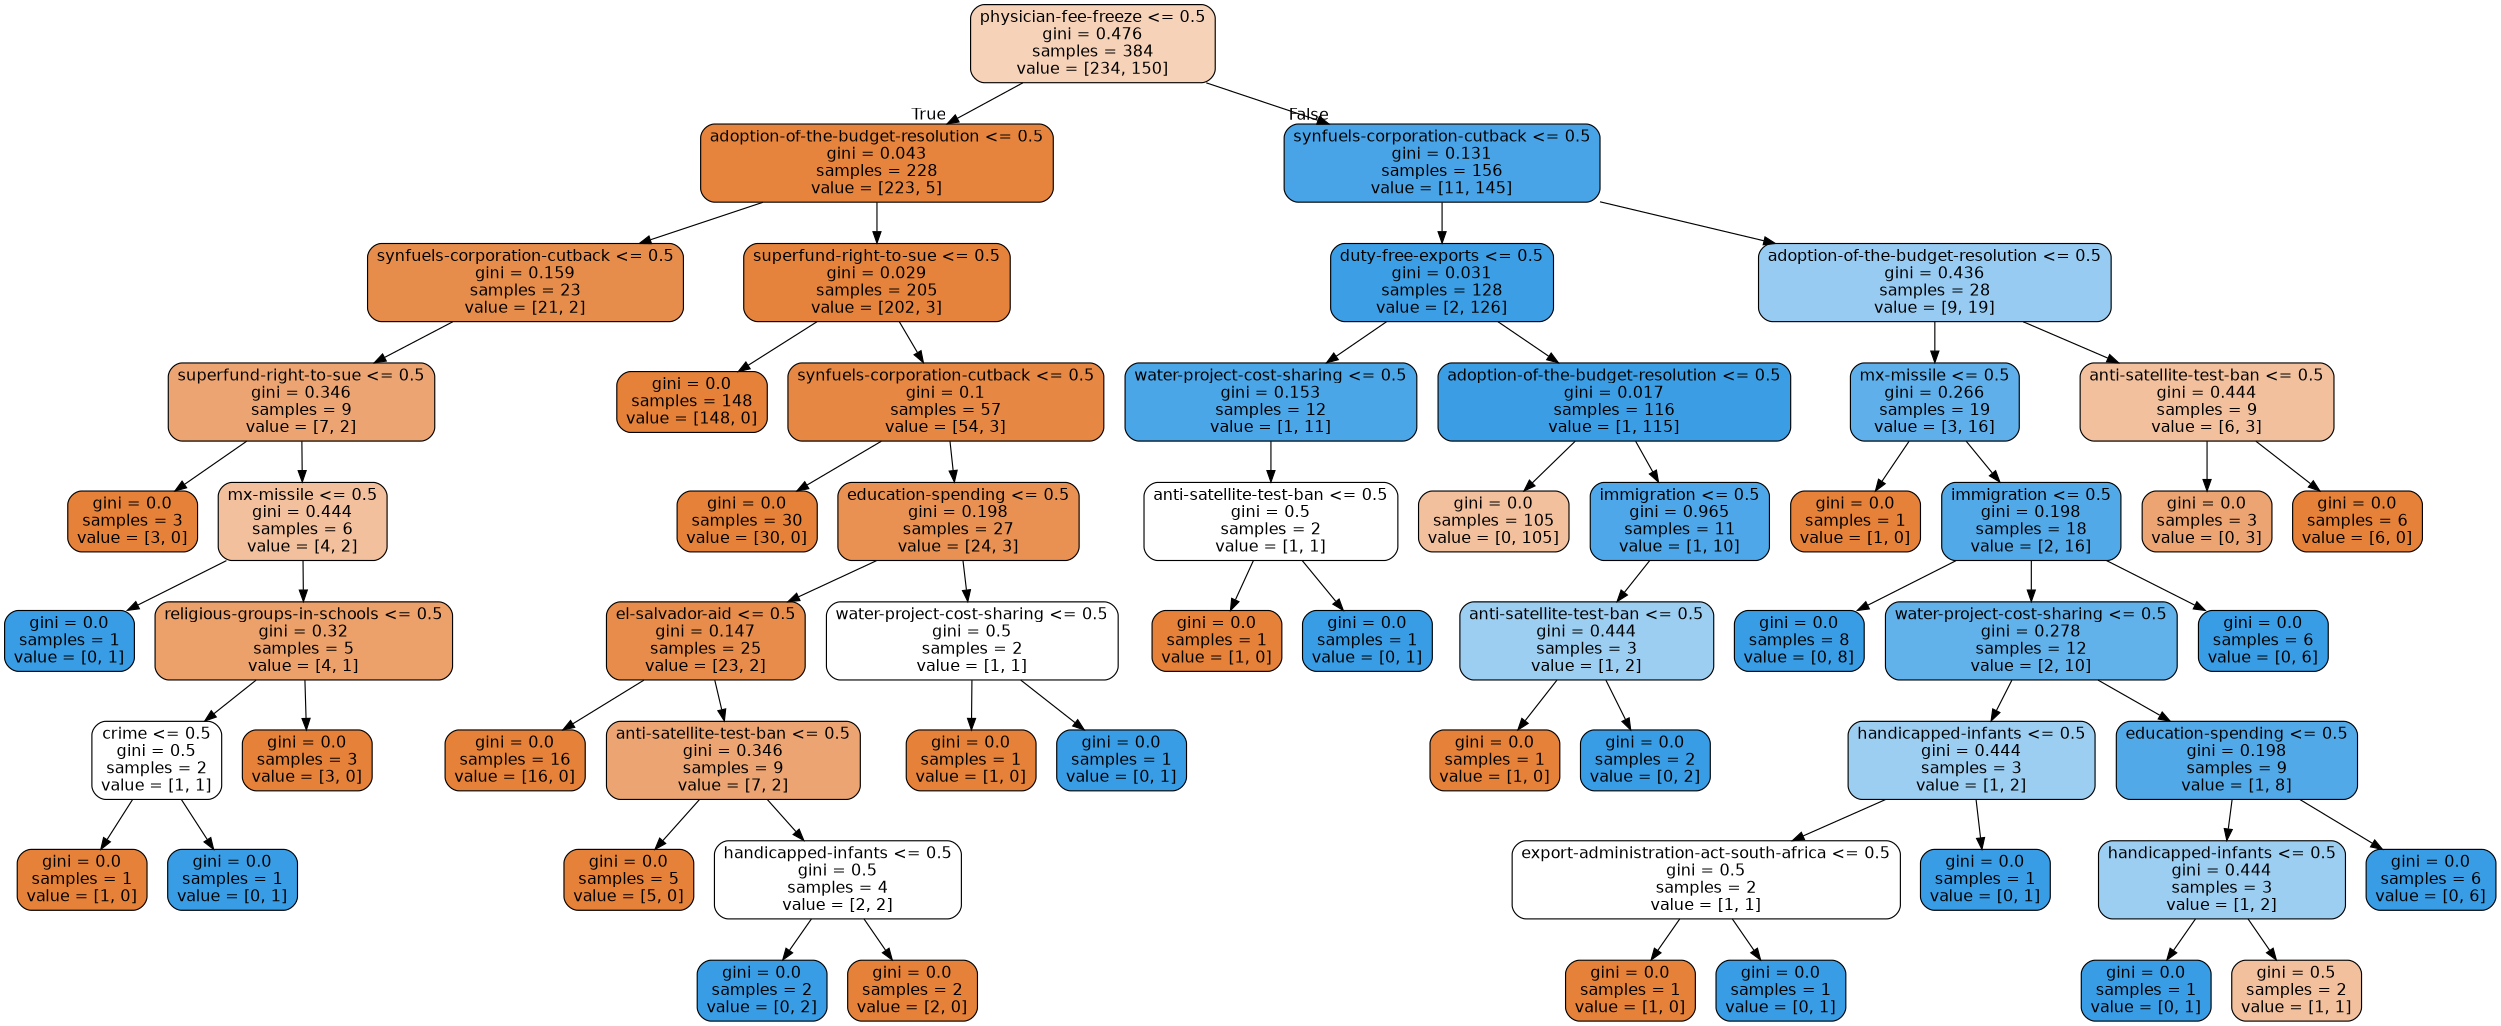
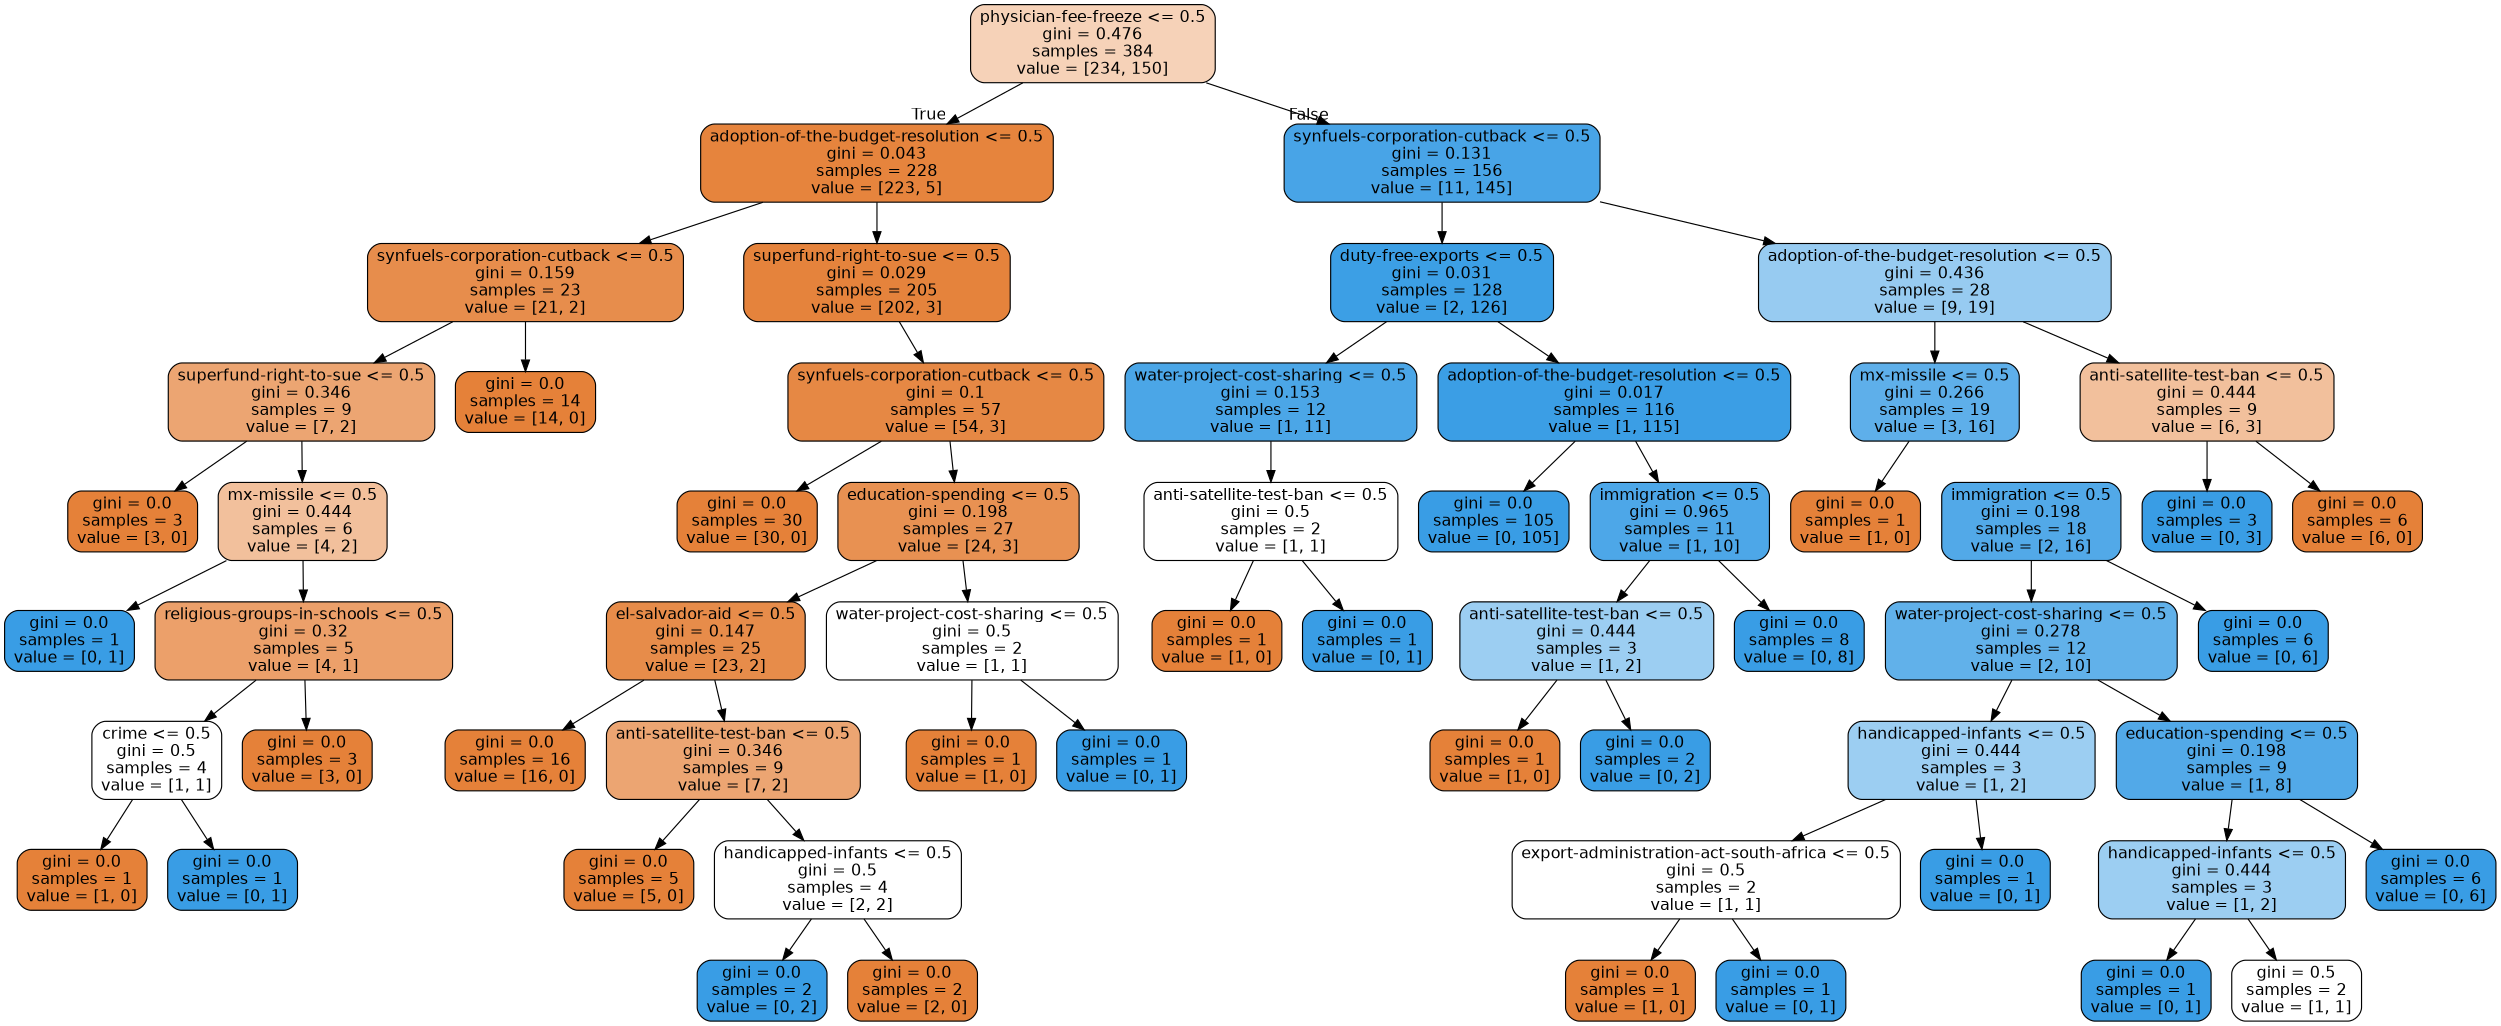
none -> (525, 402)
(692, 402) -> none
(1979, 457) -> none
(1494, 521) -> (1494, 521)
(2207, 521) -> (2207, 521)
(1912, 583) -> (1740, 582)
(157, 760) -> (157, 760)
(2297, 991) -> (2297, 991)
